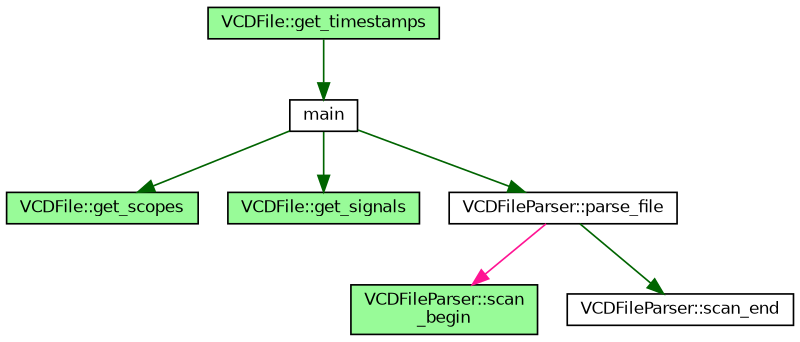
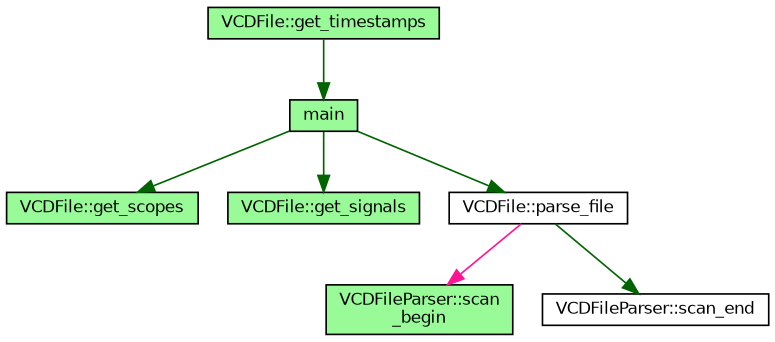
(324, 116) -> (324, 116)
(563, 208) -> (538, 208)
